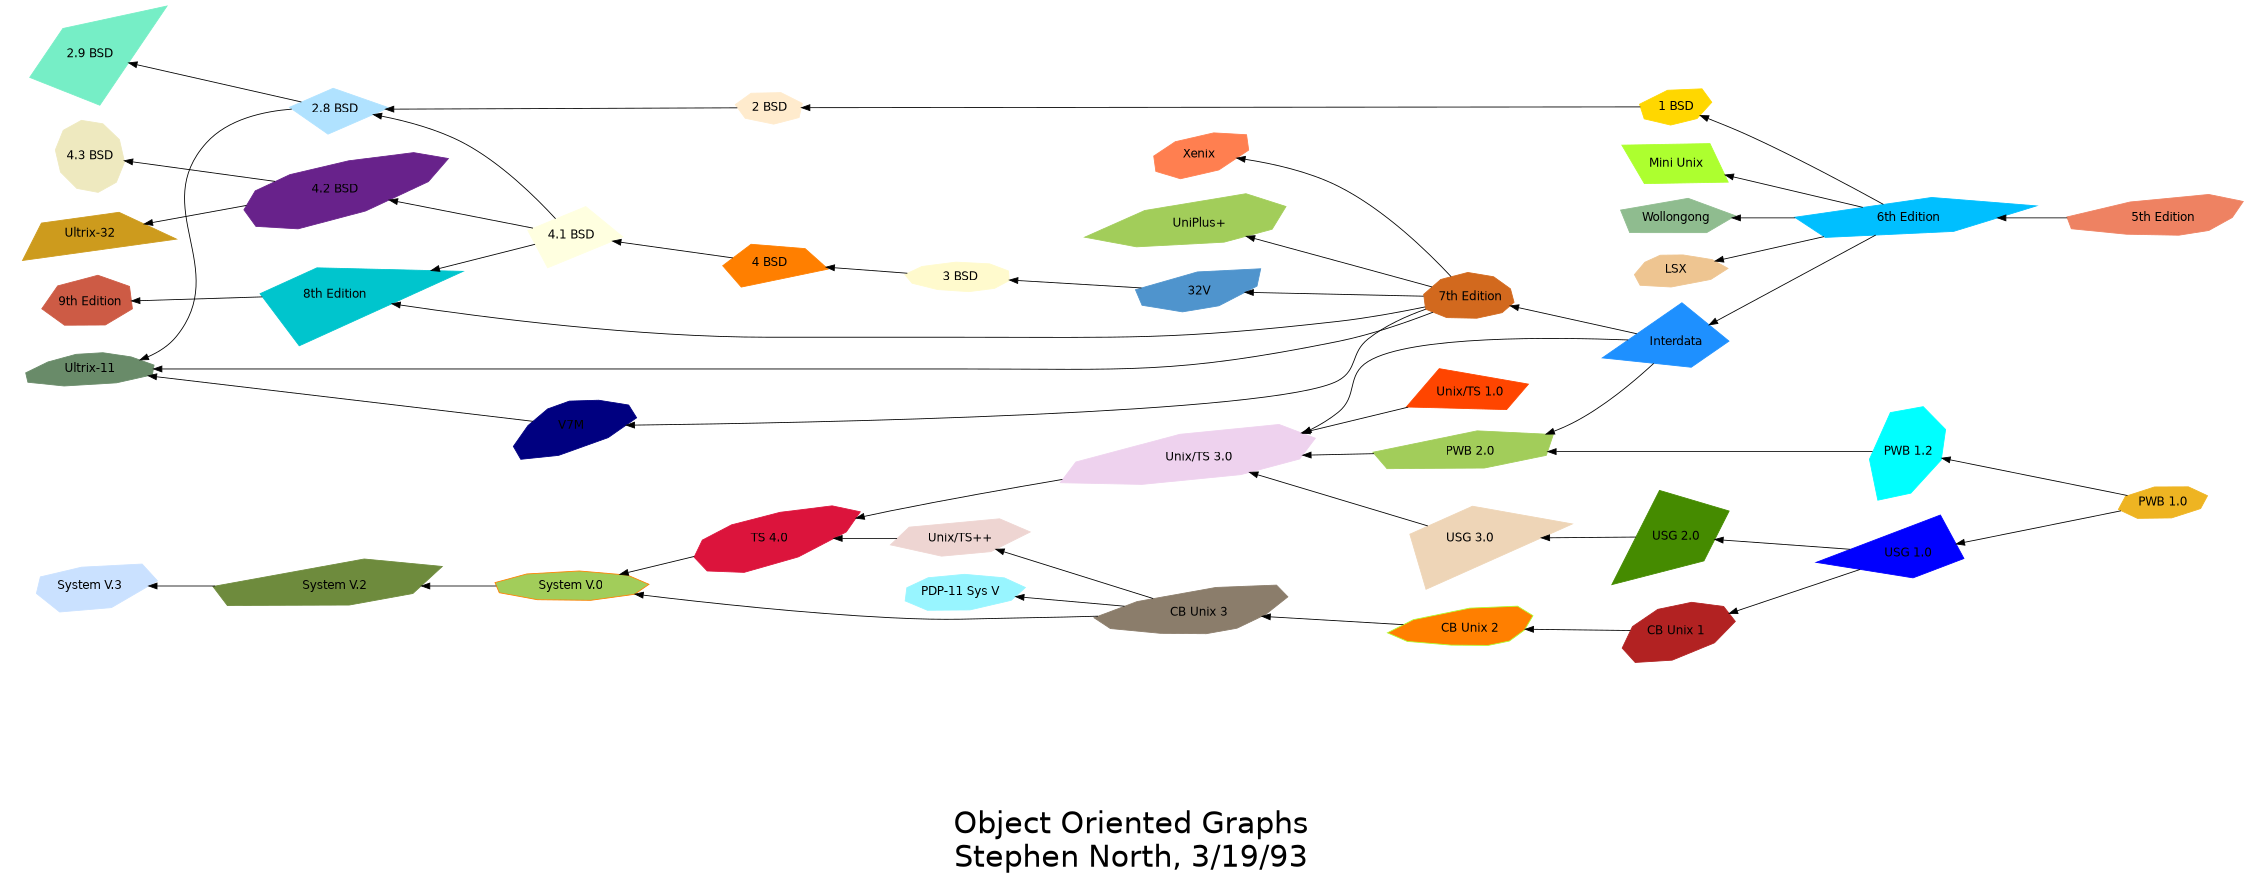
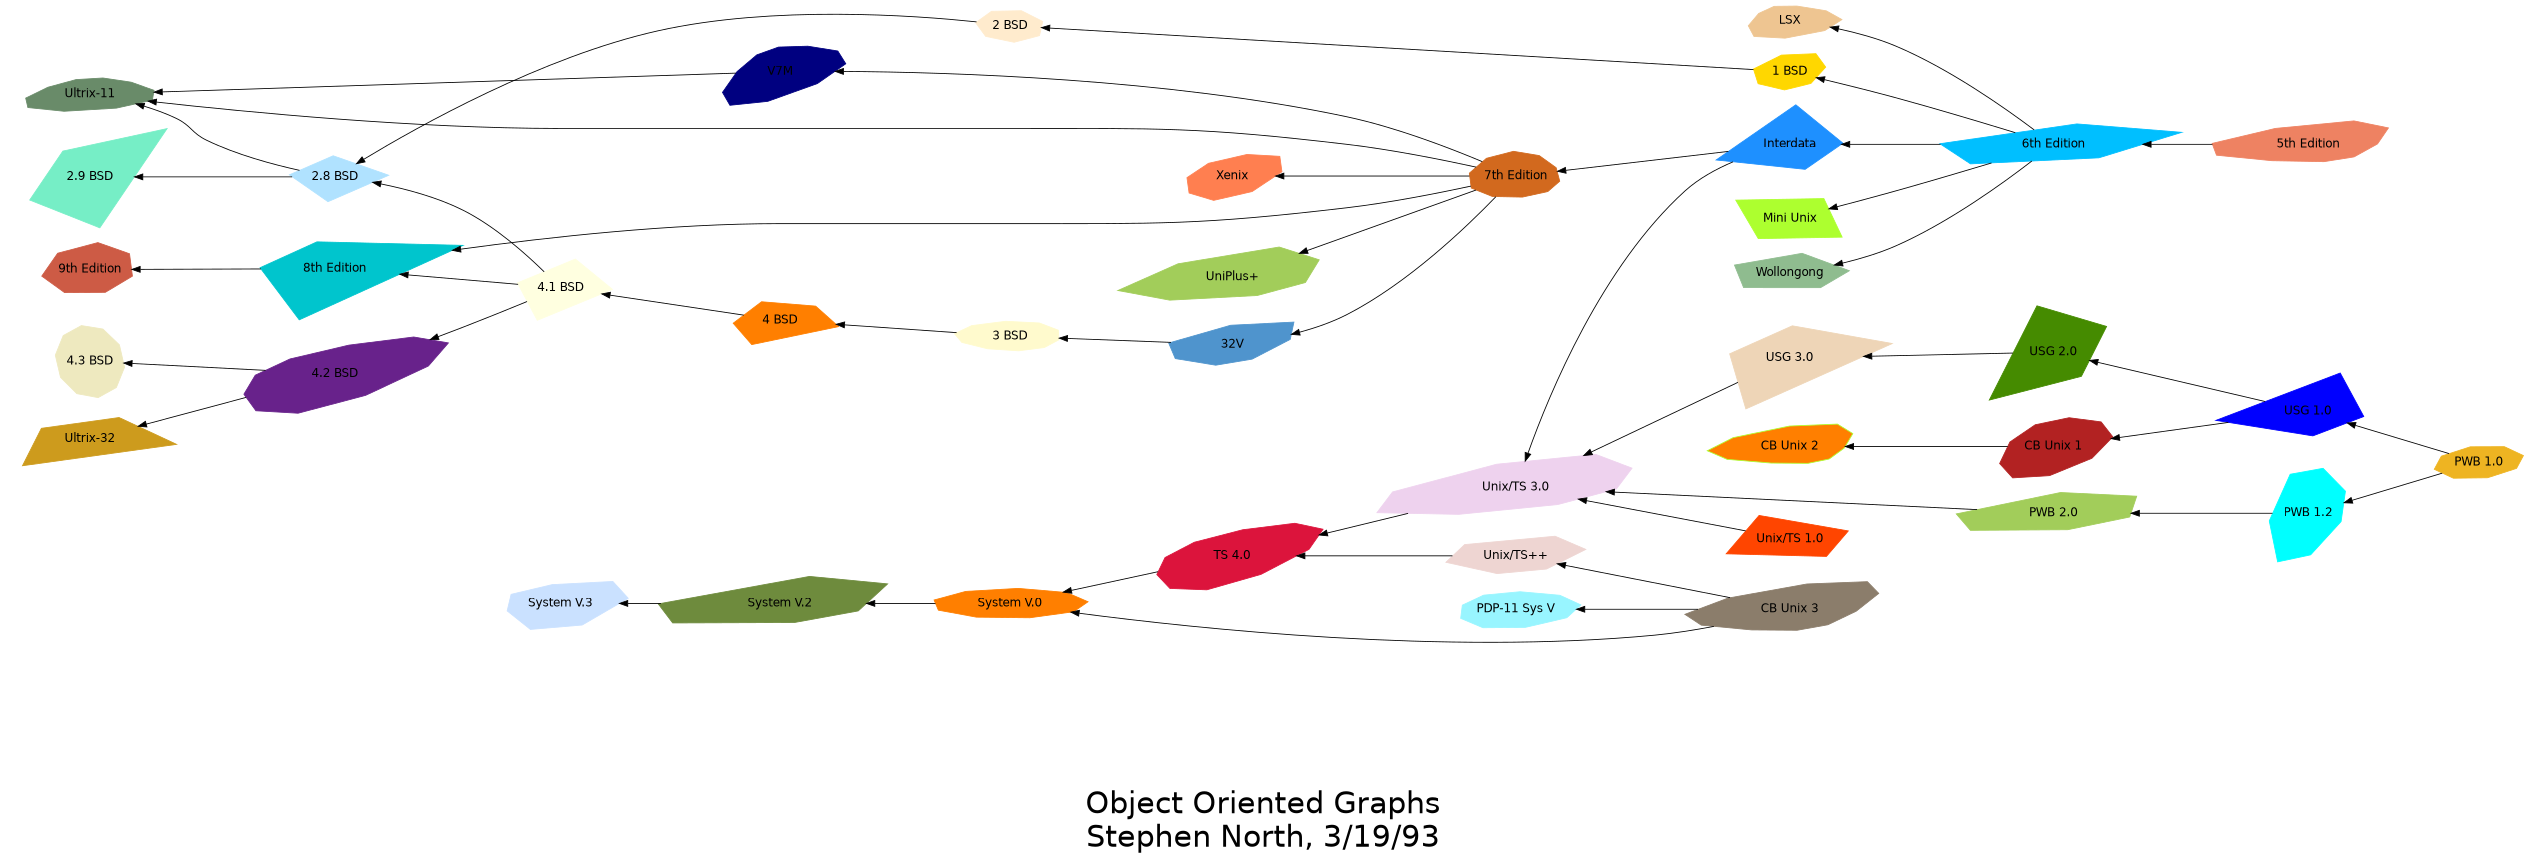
(1607, 402) -> none
(571, 586) -> (1010, 603)
(1337, 621) -> none
